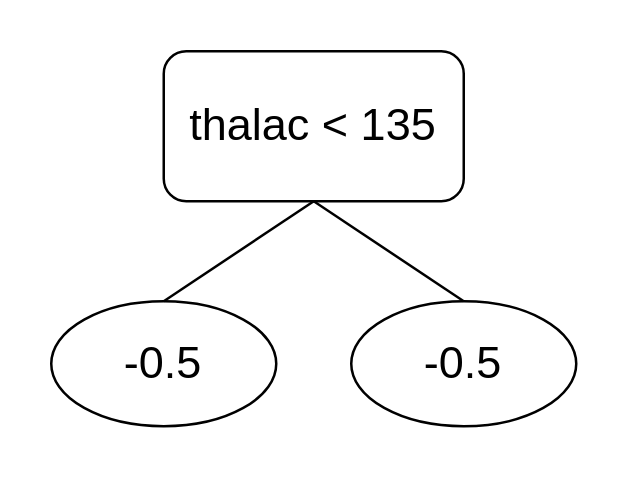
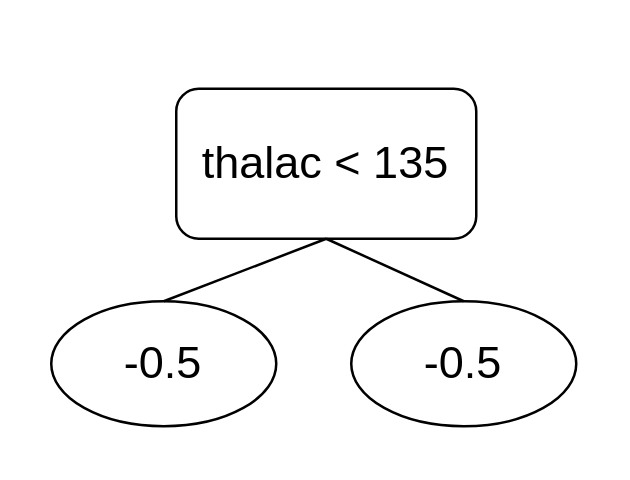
(314, 126) -> (326, 164)
